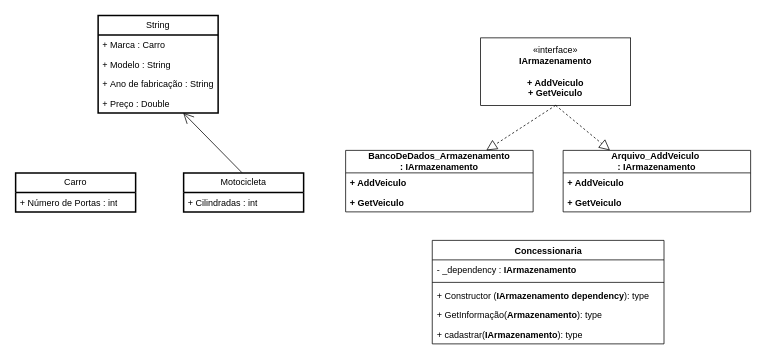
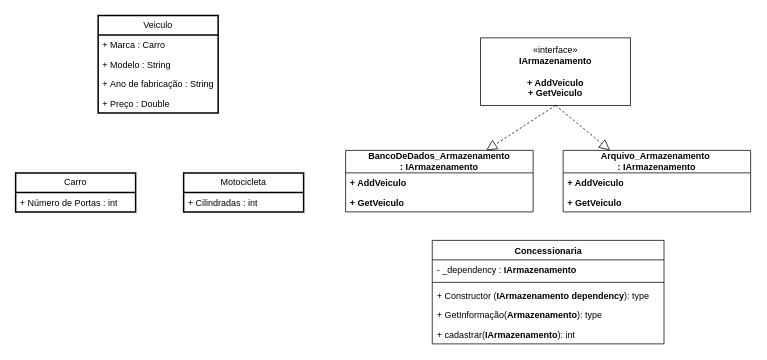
(158, 25) -> (158, 25)
(212, 143) -> none
(657, 162) -> (657, 162)
(517, 335) -> (513, 335)
